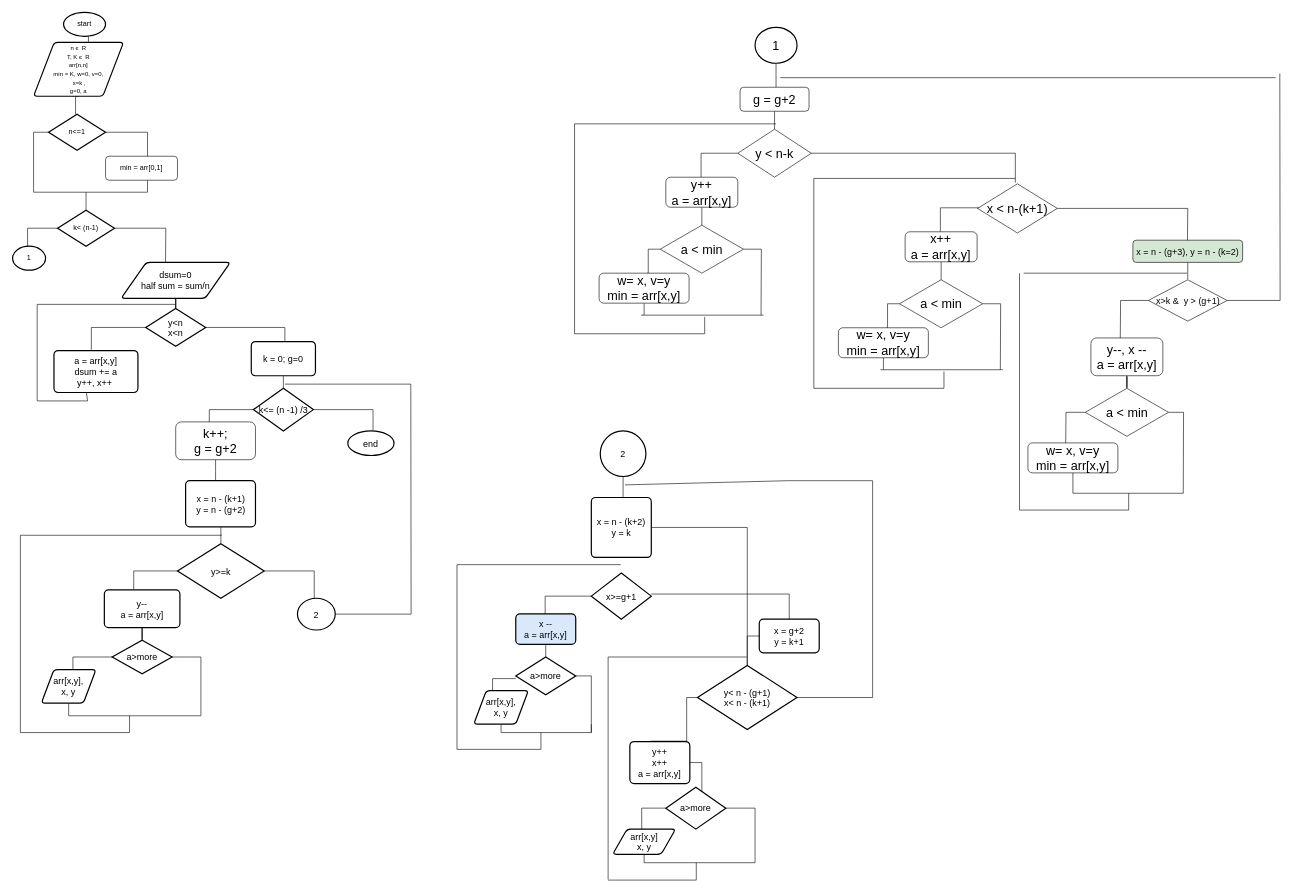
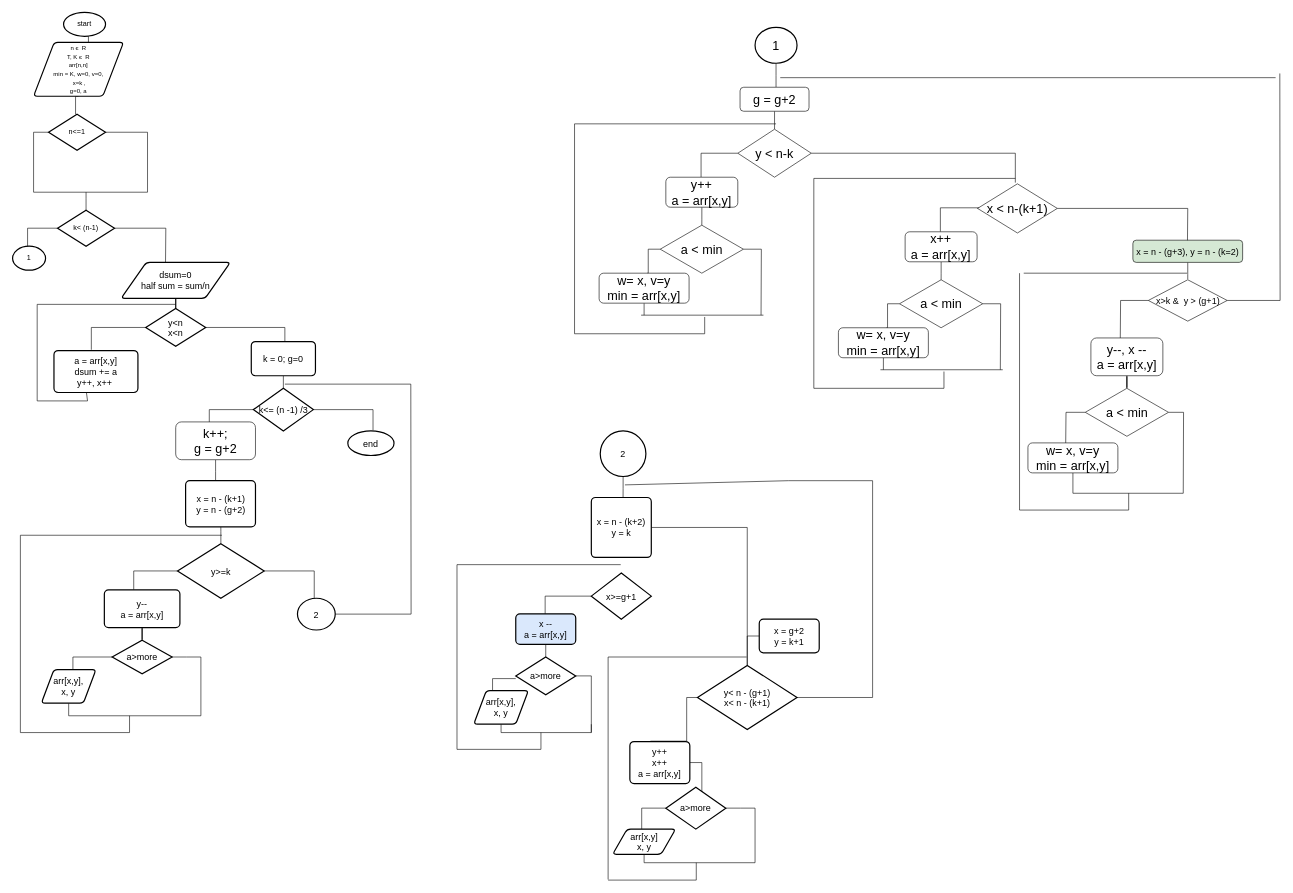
(141, 168) -> none
(732, 594) -> none
